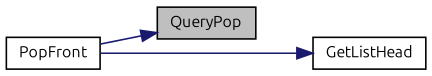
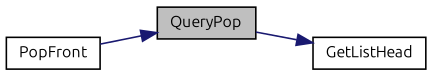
(198, 53) -> (276, 36)
